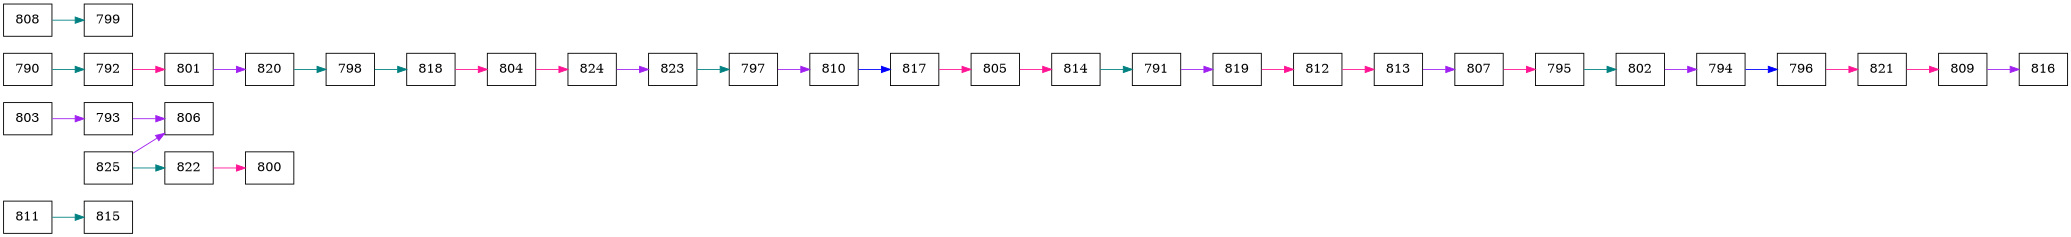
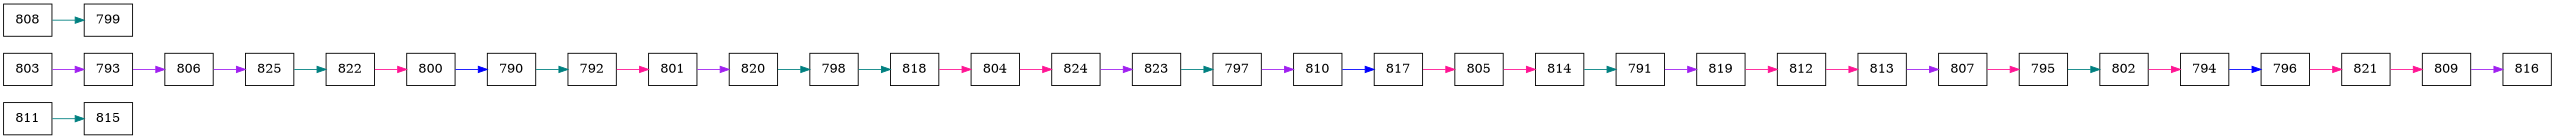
none -> (467, 69)
(1676, 69) -> (2160, 69)
(145, 146) -> (225, 69)
